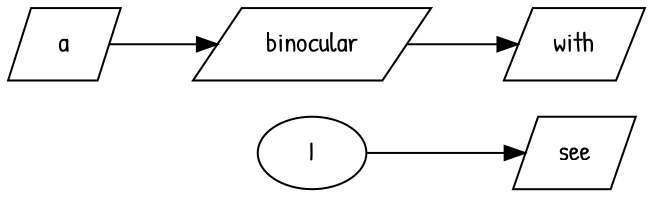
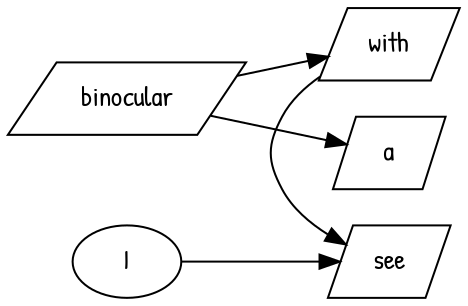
(153, 44) -> (263, 127)
none -> (271, 158)
